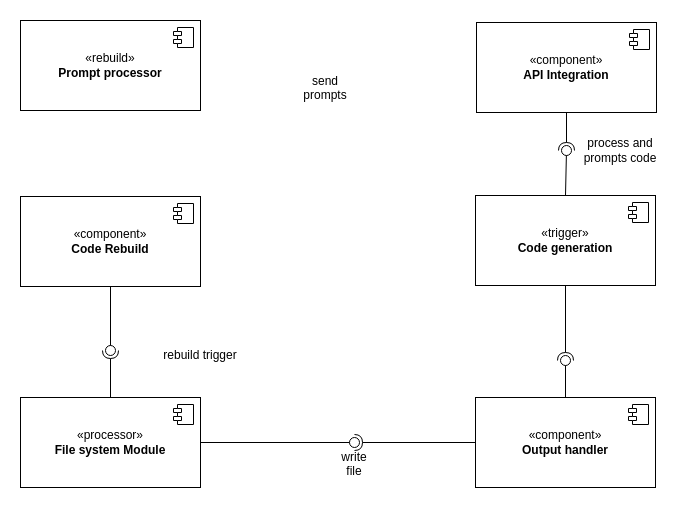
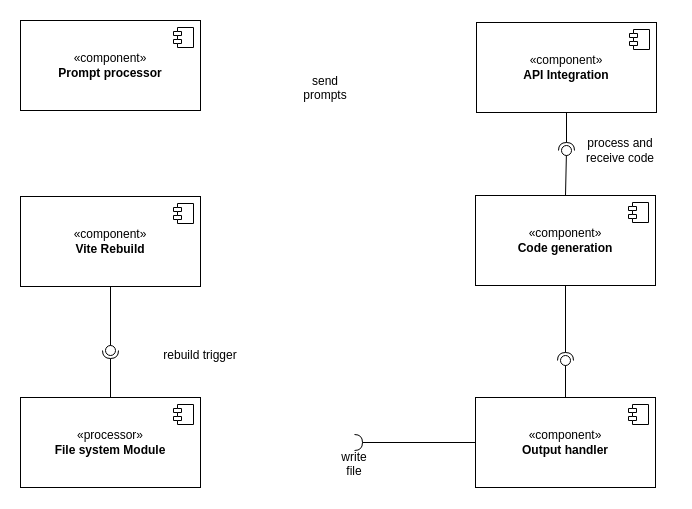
(111, 66) -> (111, 66)
(621, 151) -> (621, 151)
(566, 241) -> (566, 241)
(111, 242) -> (111, 242)
(275, 443) -> none
